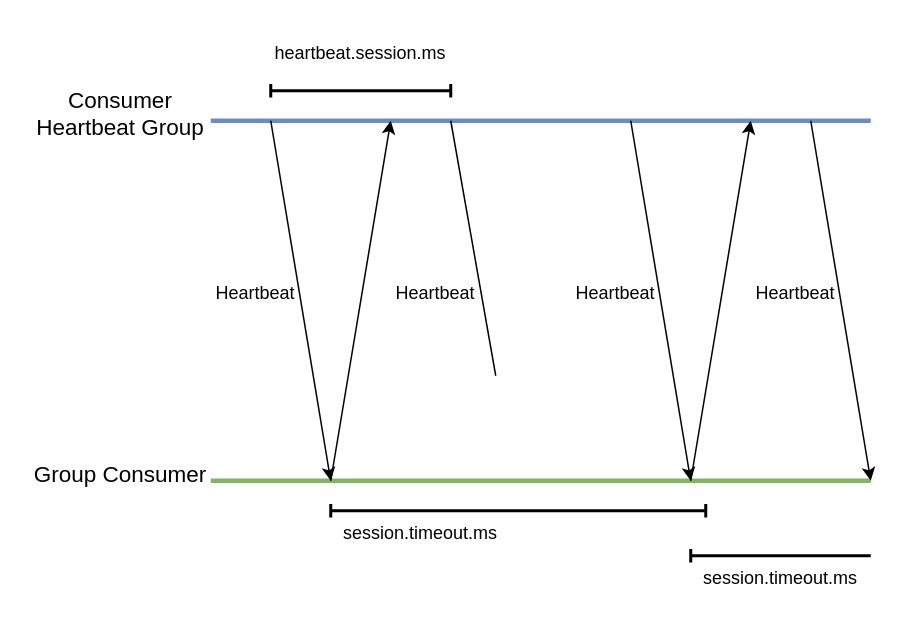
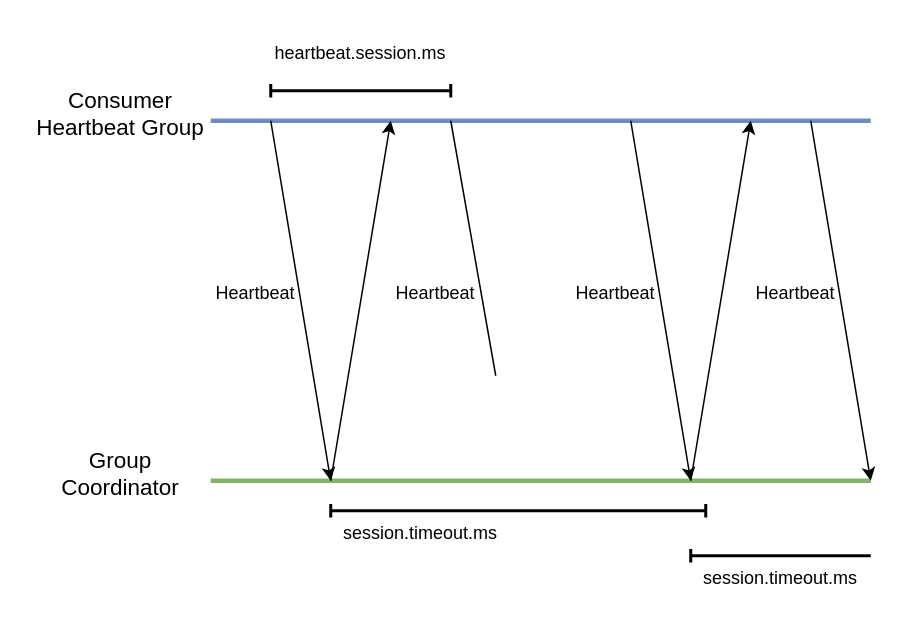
(121, 473) -> (121, 473)
